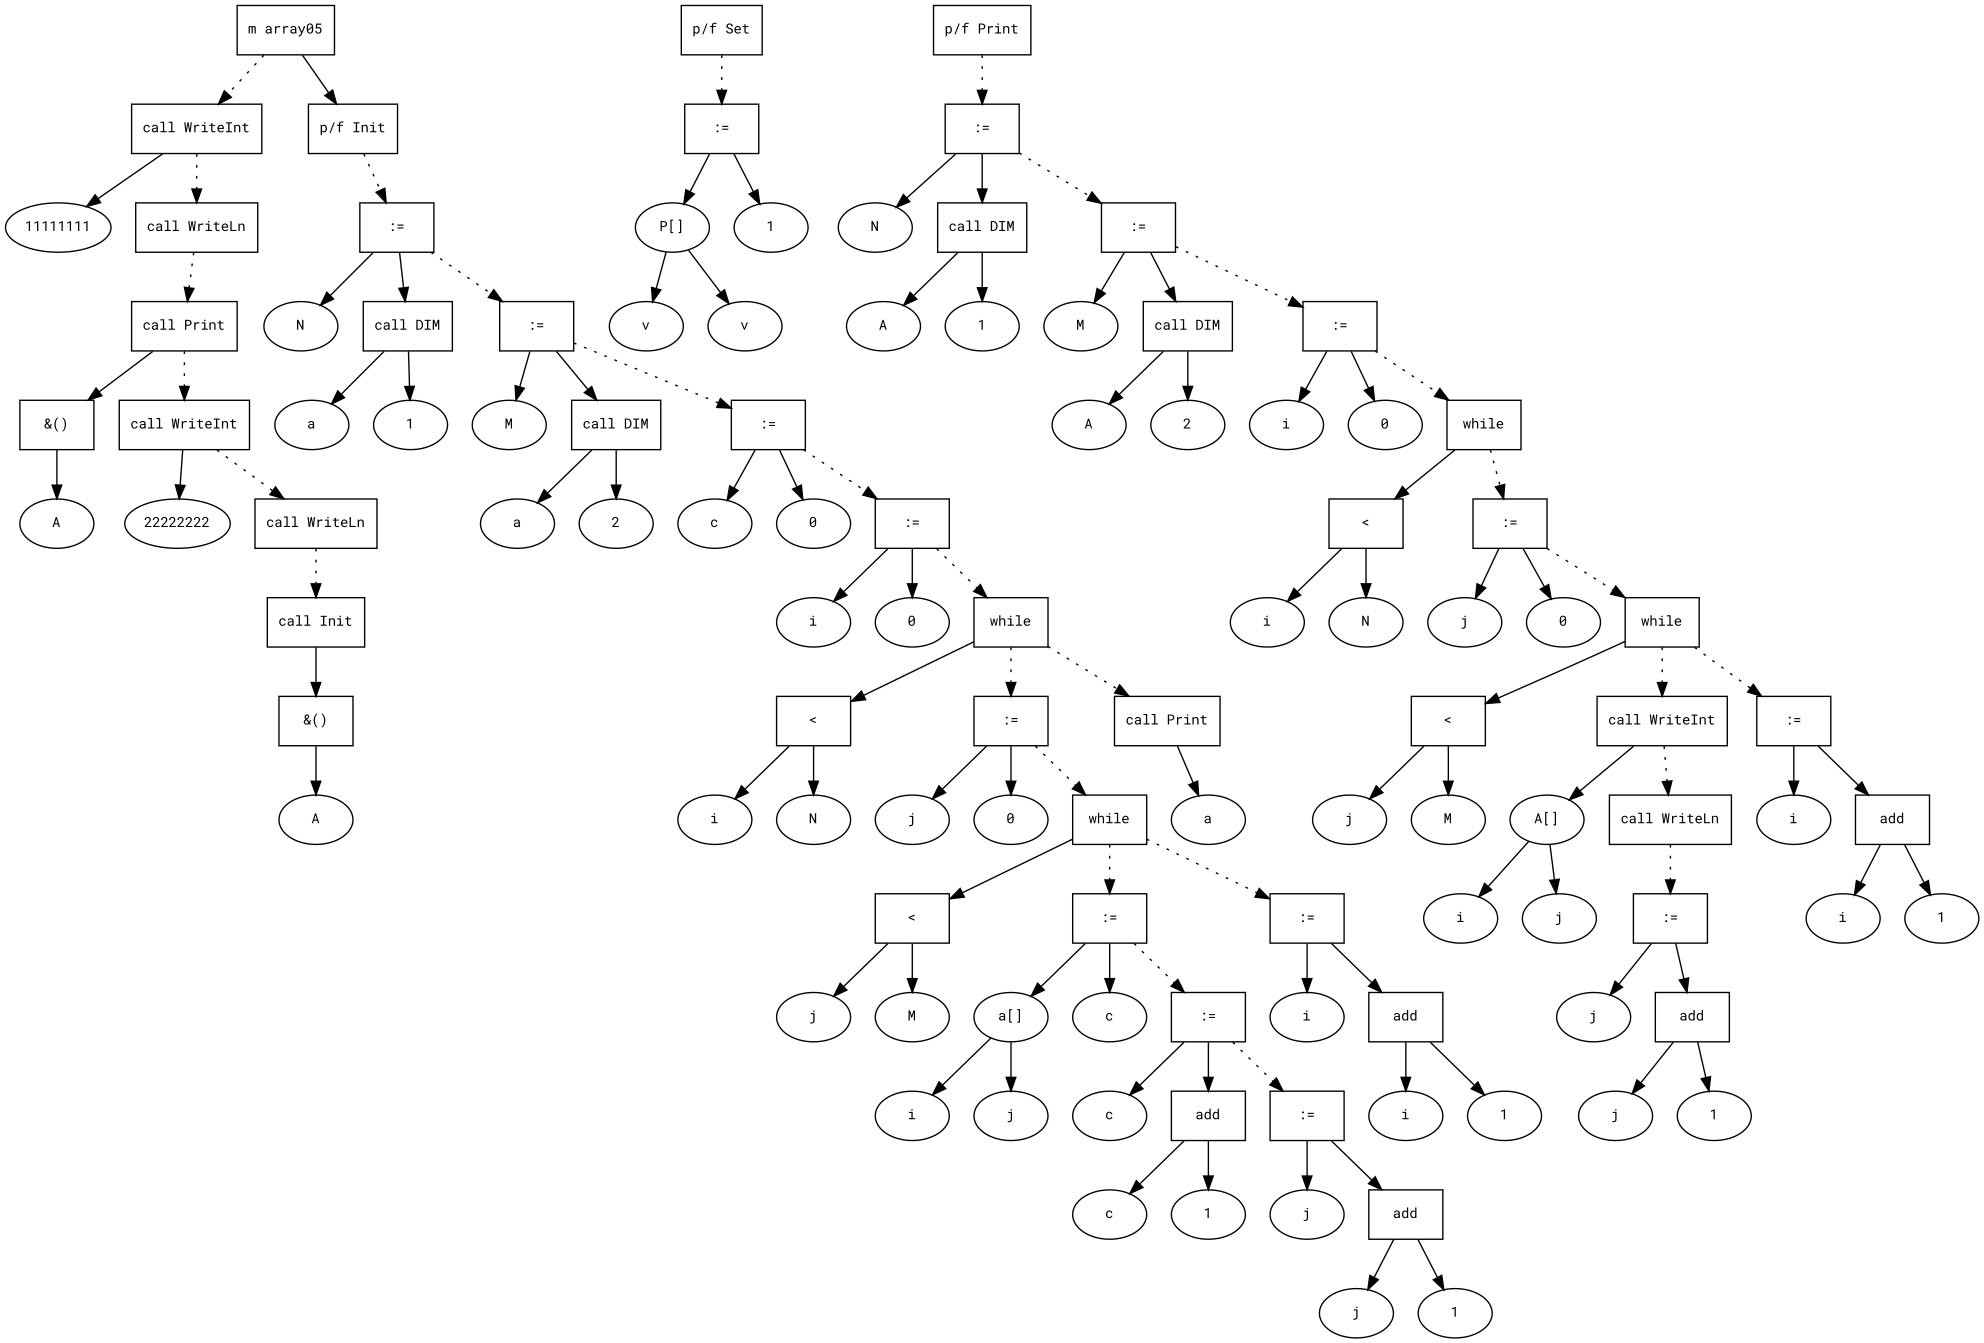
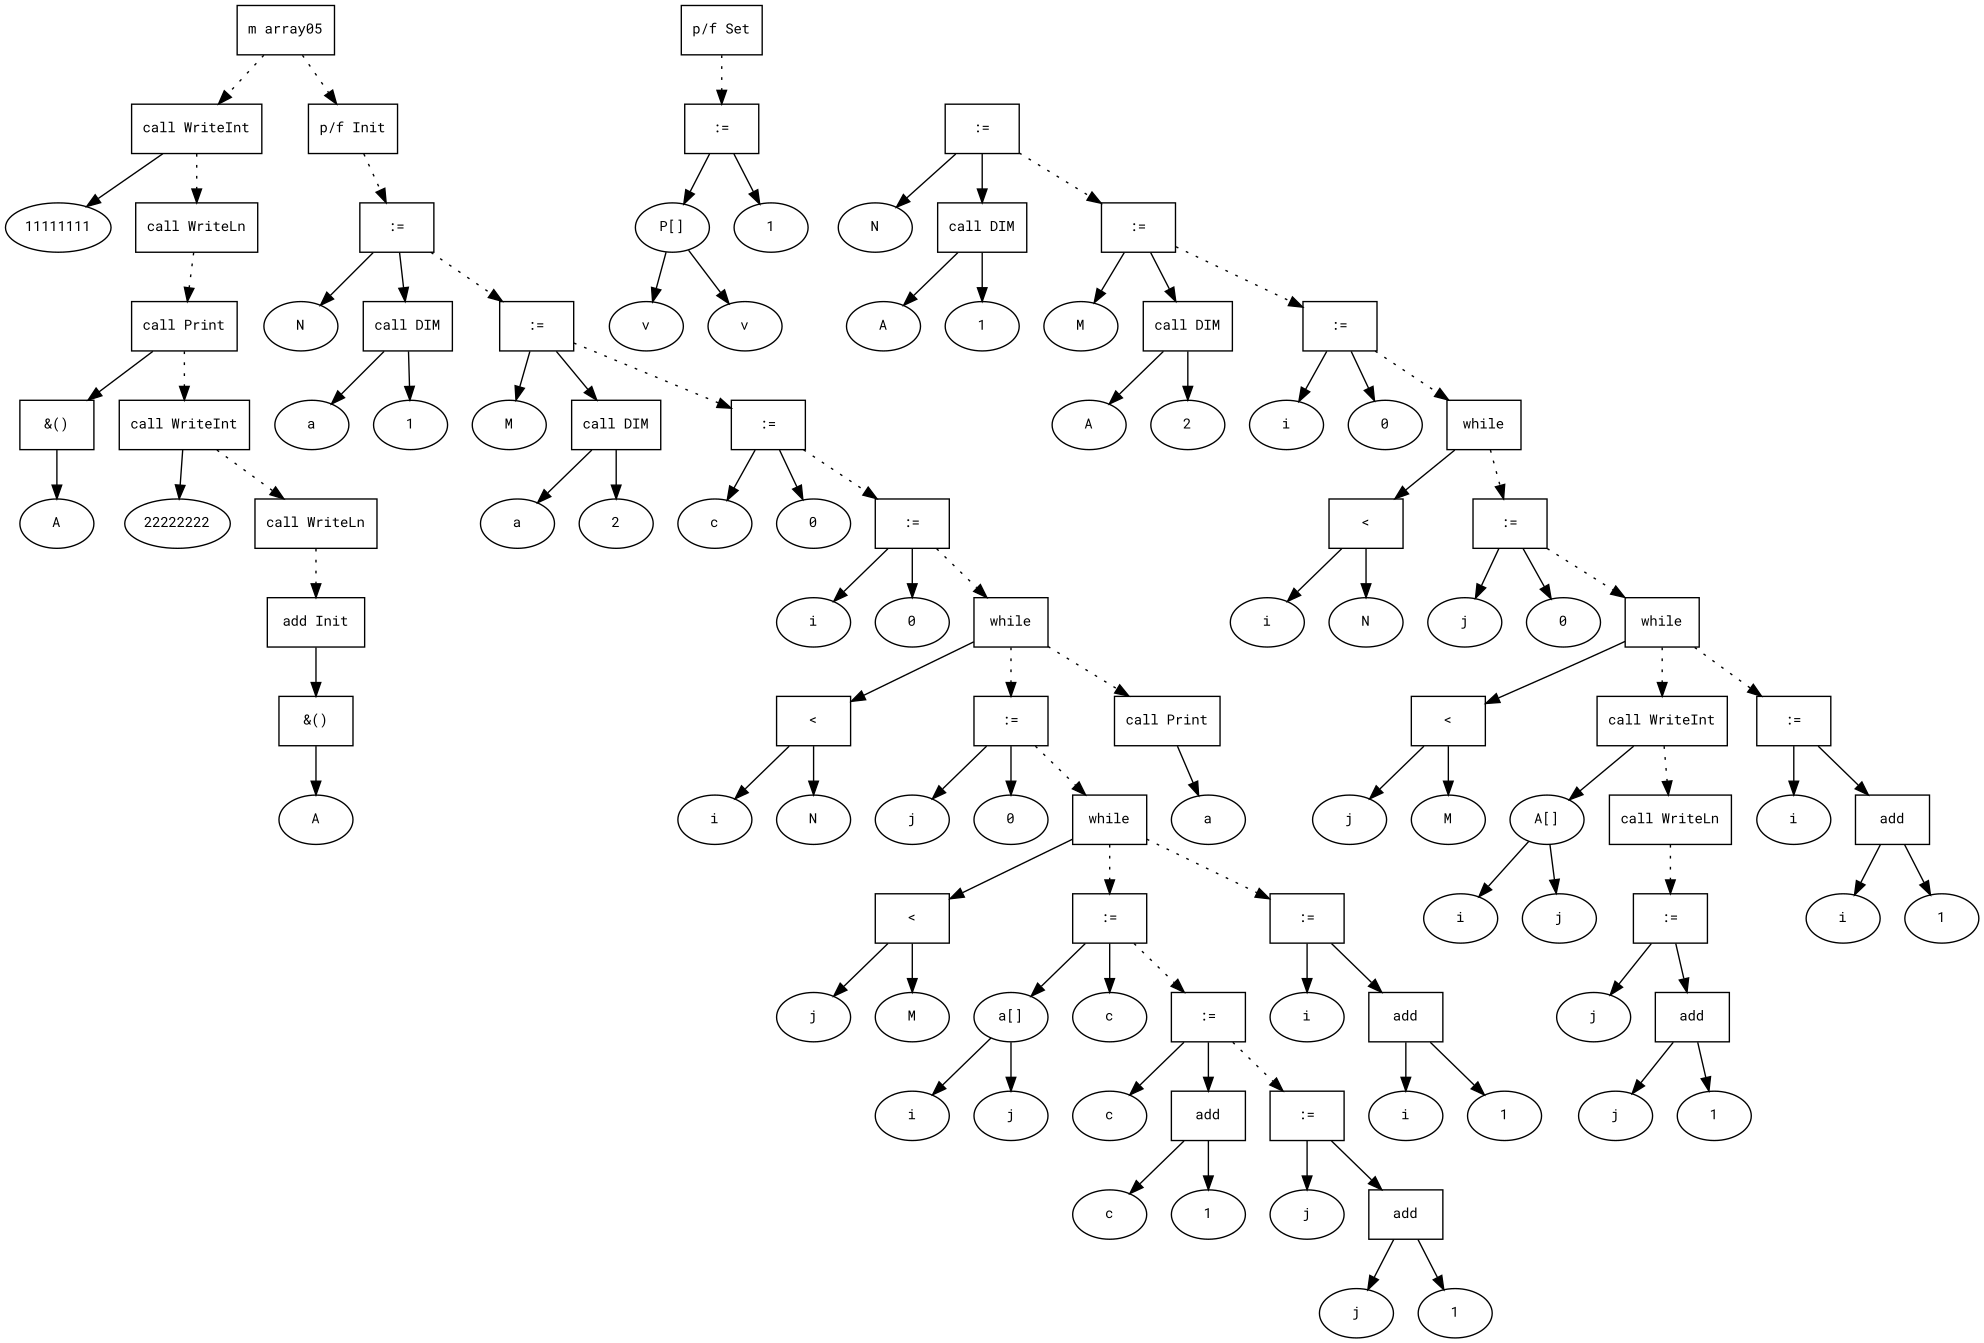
(982, 30) -> none
(316, 74) -> (316, 74)
(316, 622) -> (316, 622)
